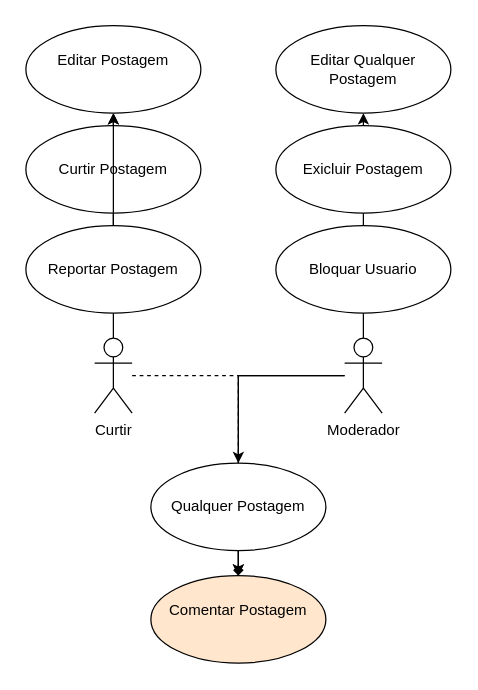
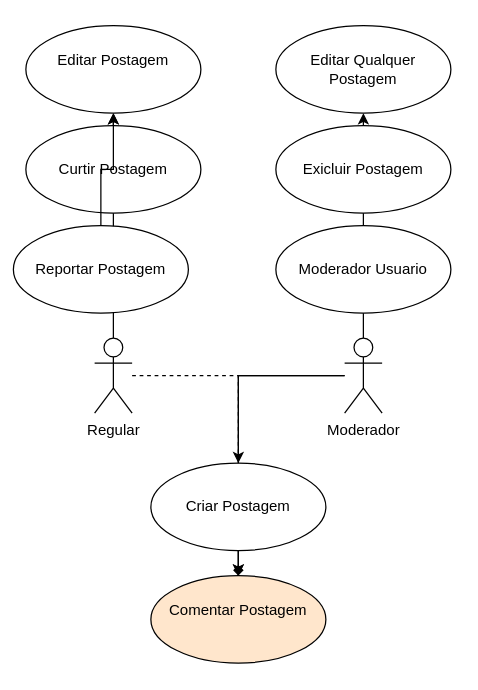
(113, 269) -> (101, 269)
(363, 269) -> (363, 269)
(114, 431) -> (114, 431)
(238, 507) -> (238, 507)
